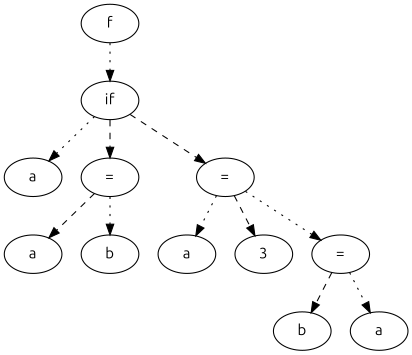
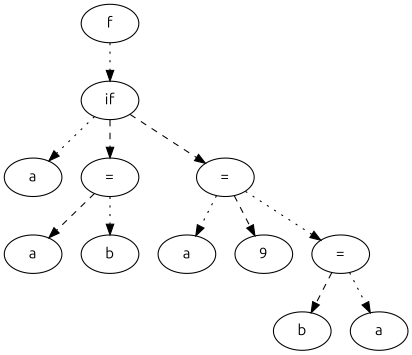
(264, 254) -> (264, 254)
